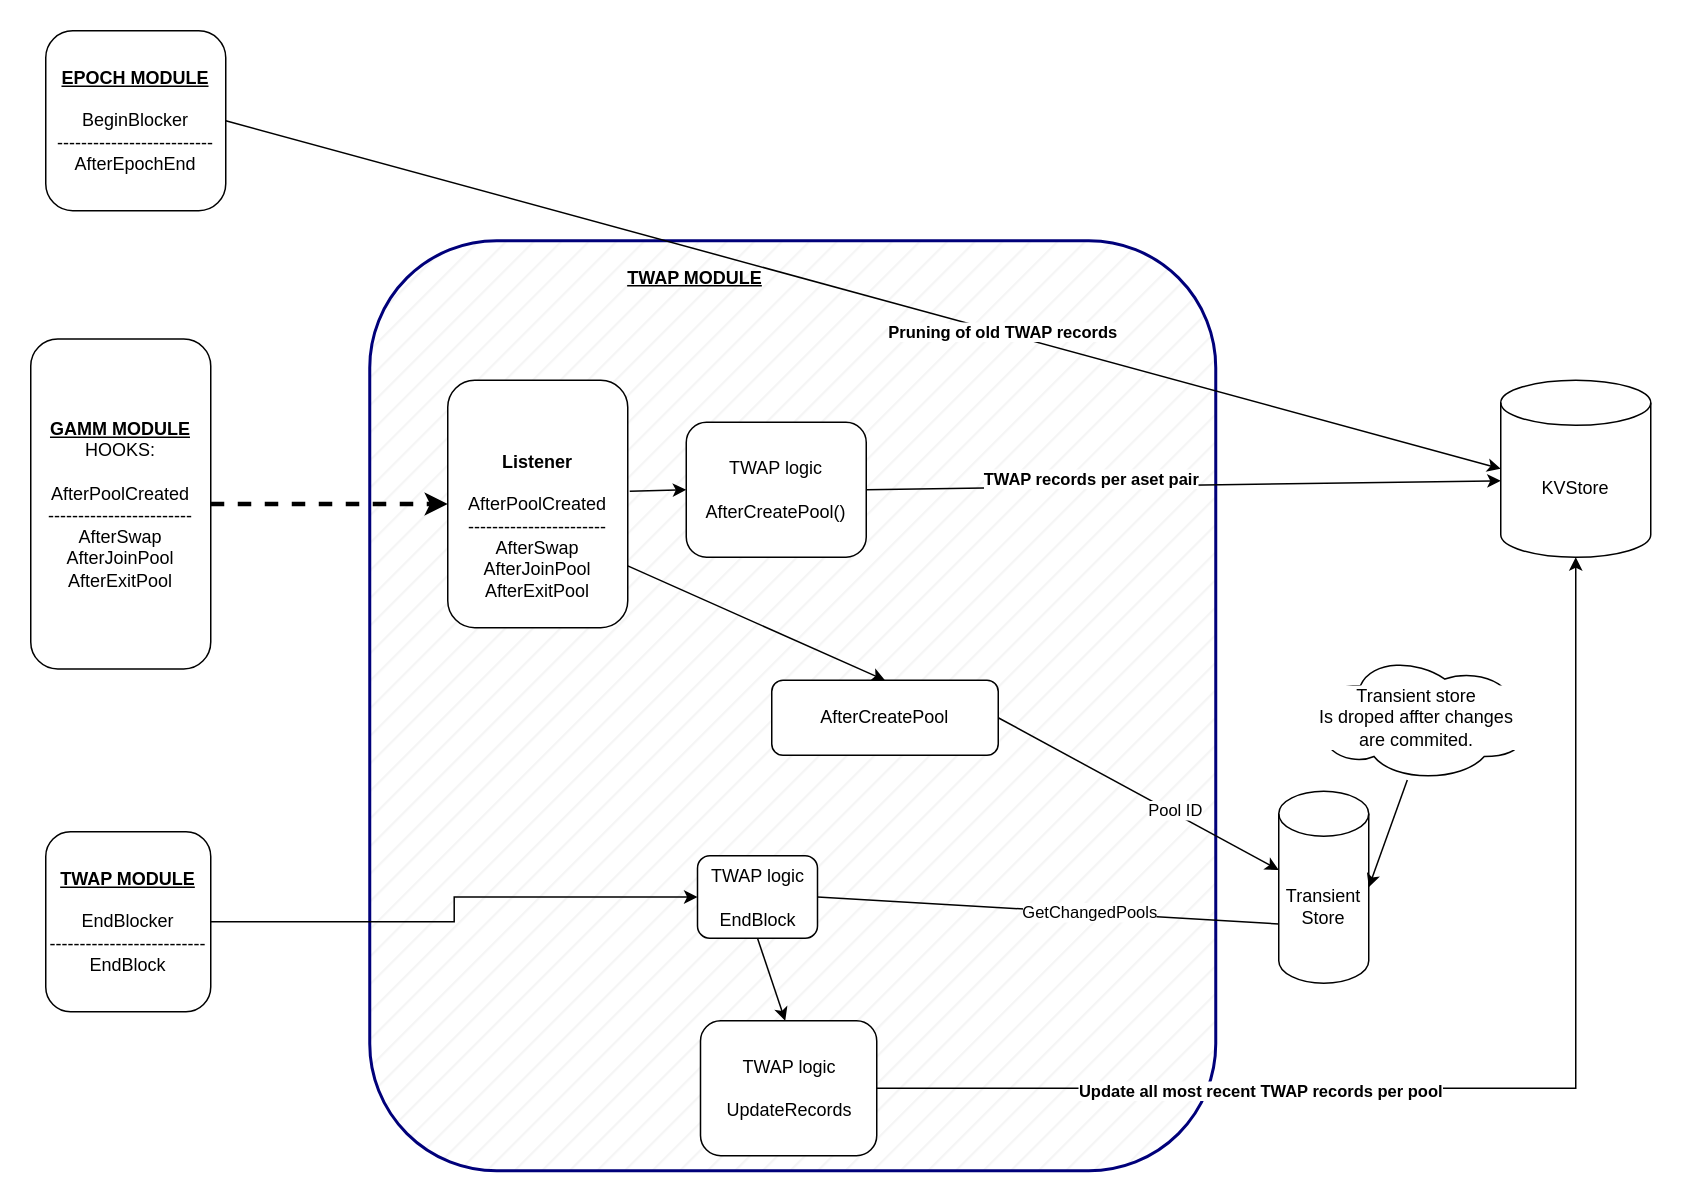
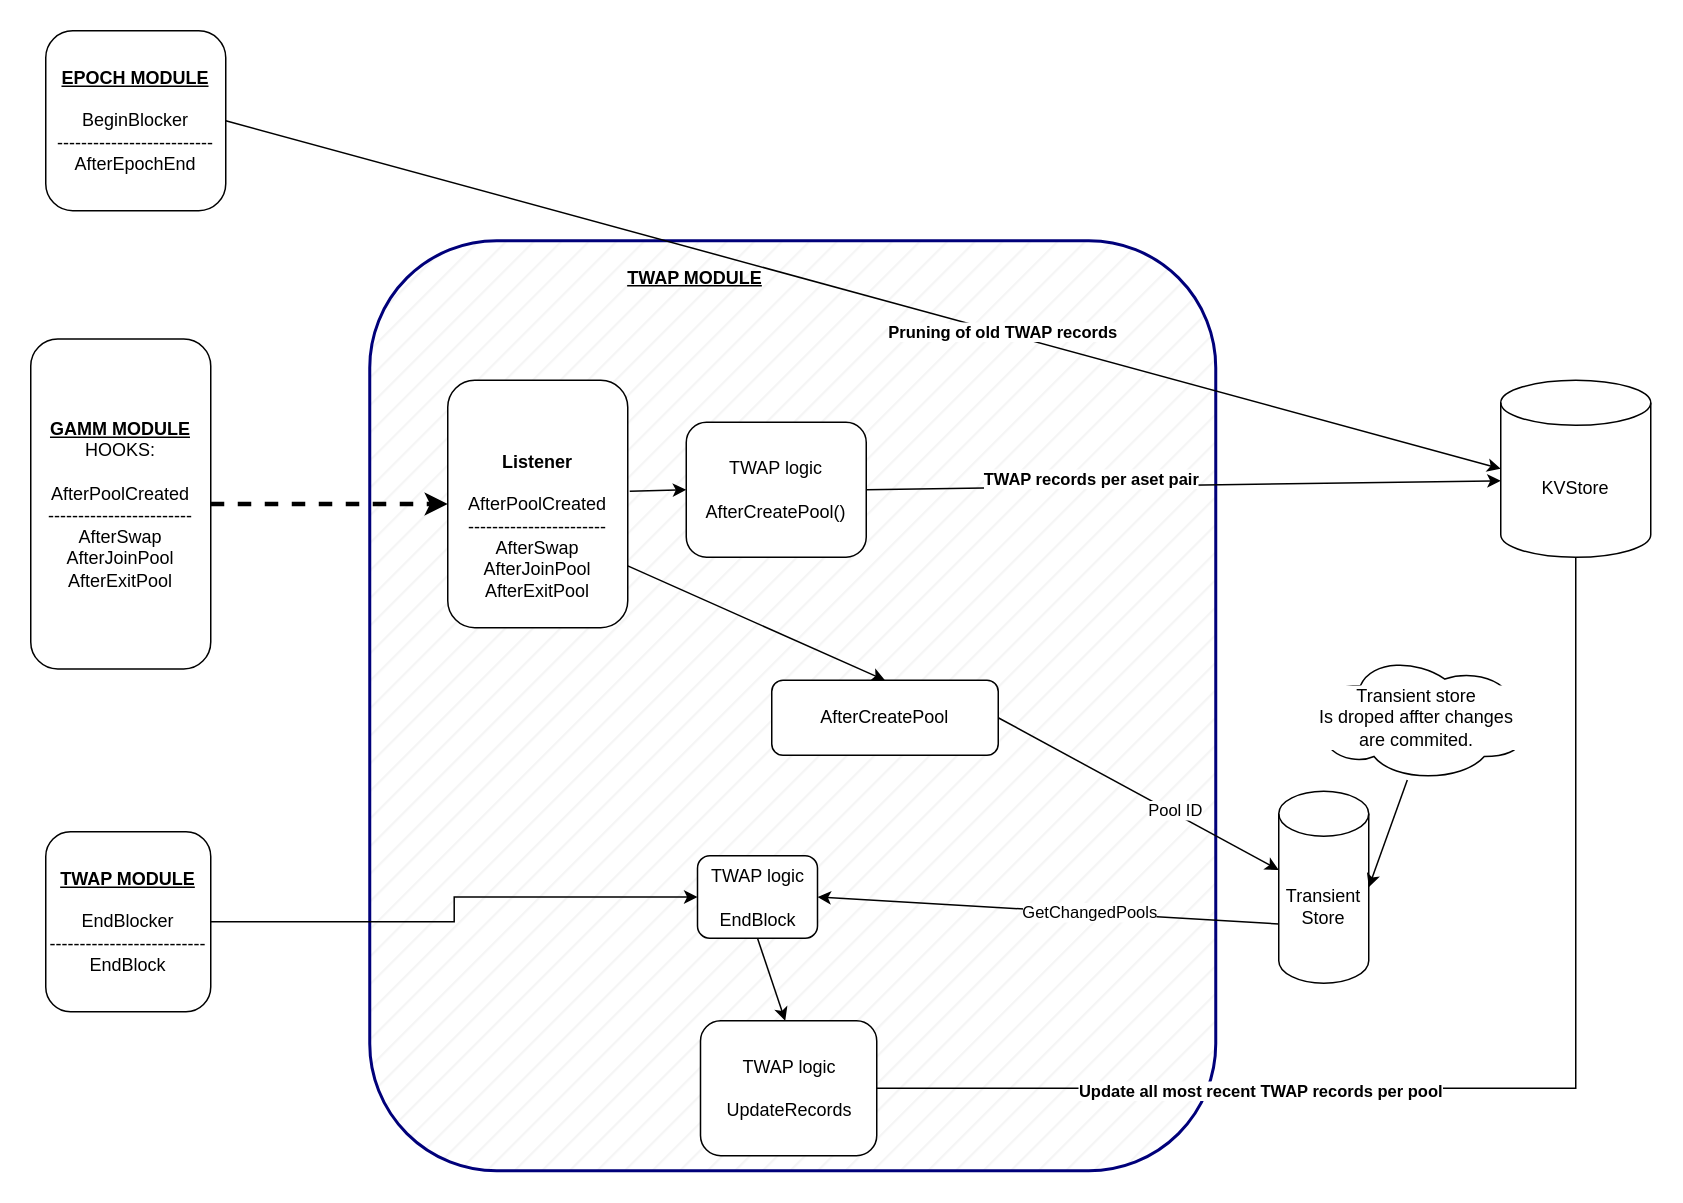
(1576, 569) -> (1576, 564)
(824, 897) -> (829, 898)
